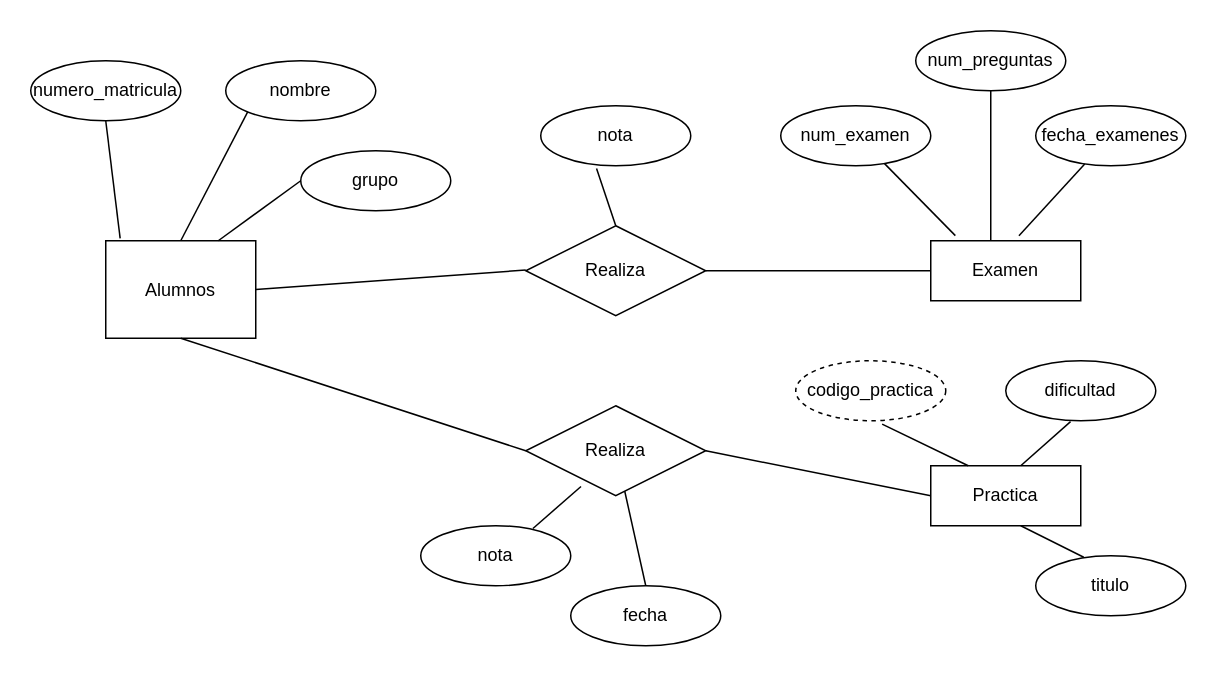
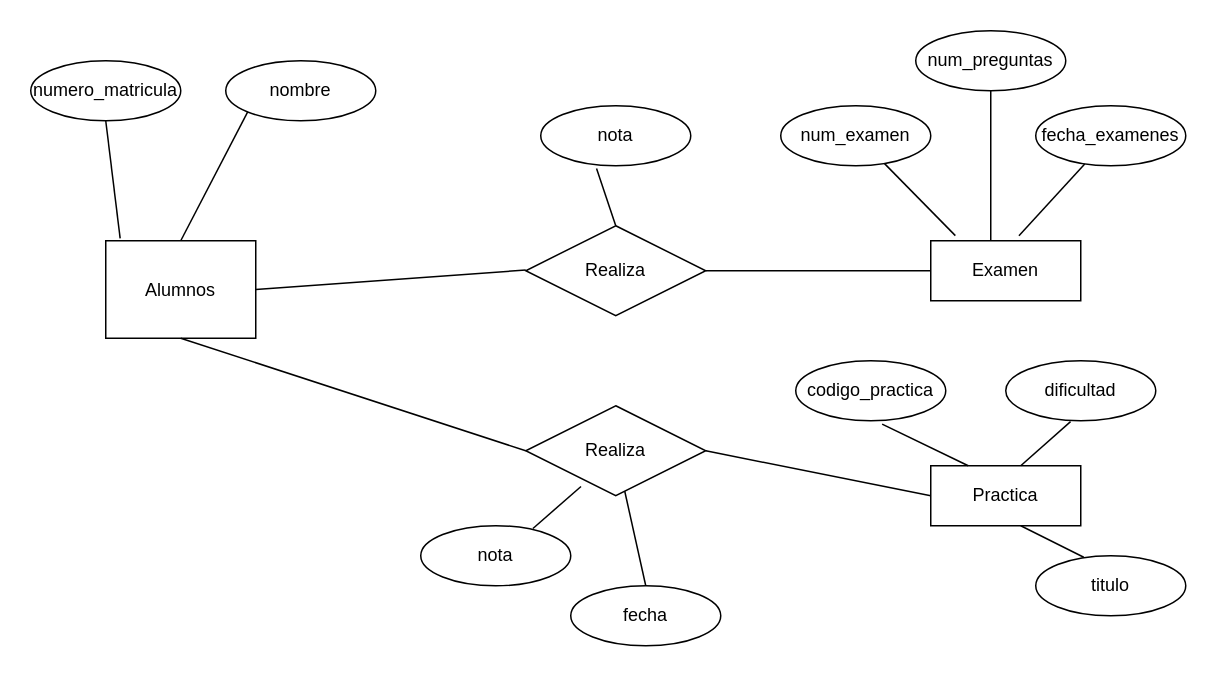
(376, 181) -> none
(260, 211) -> none
(871, 391) -> (871, 391)
